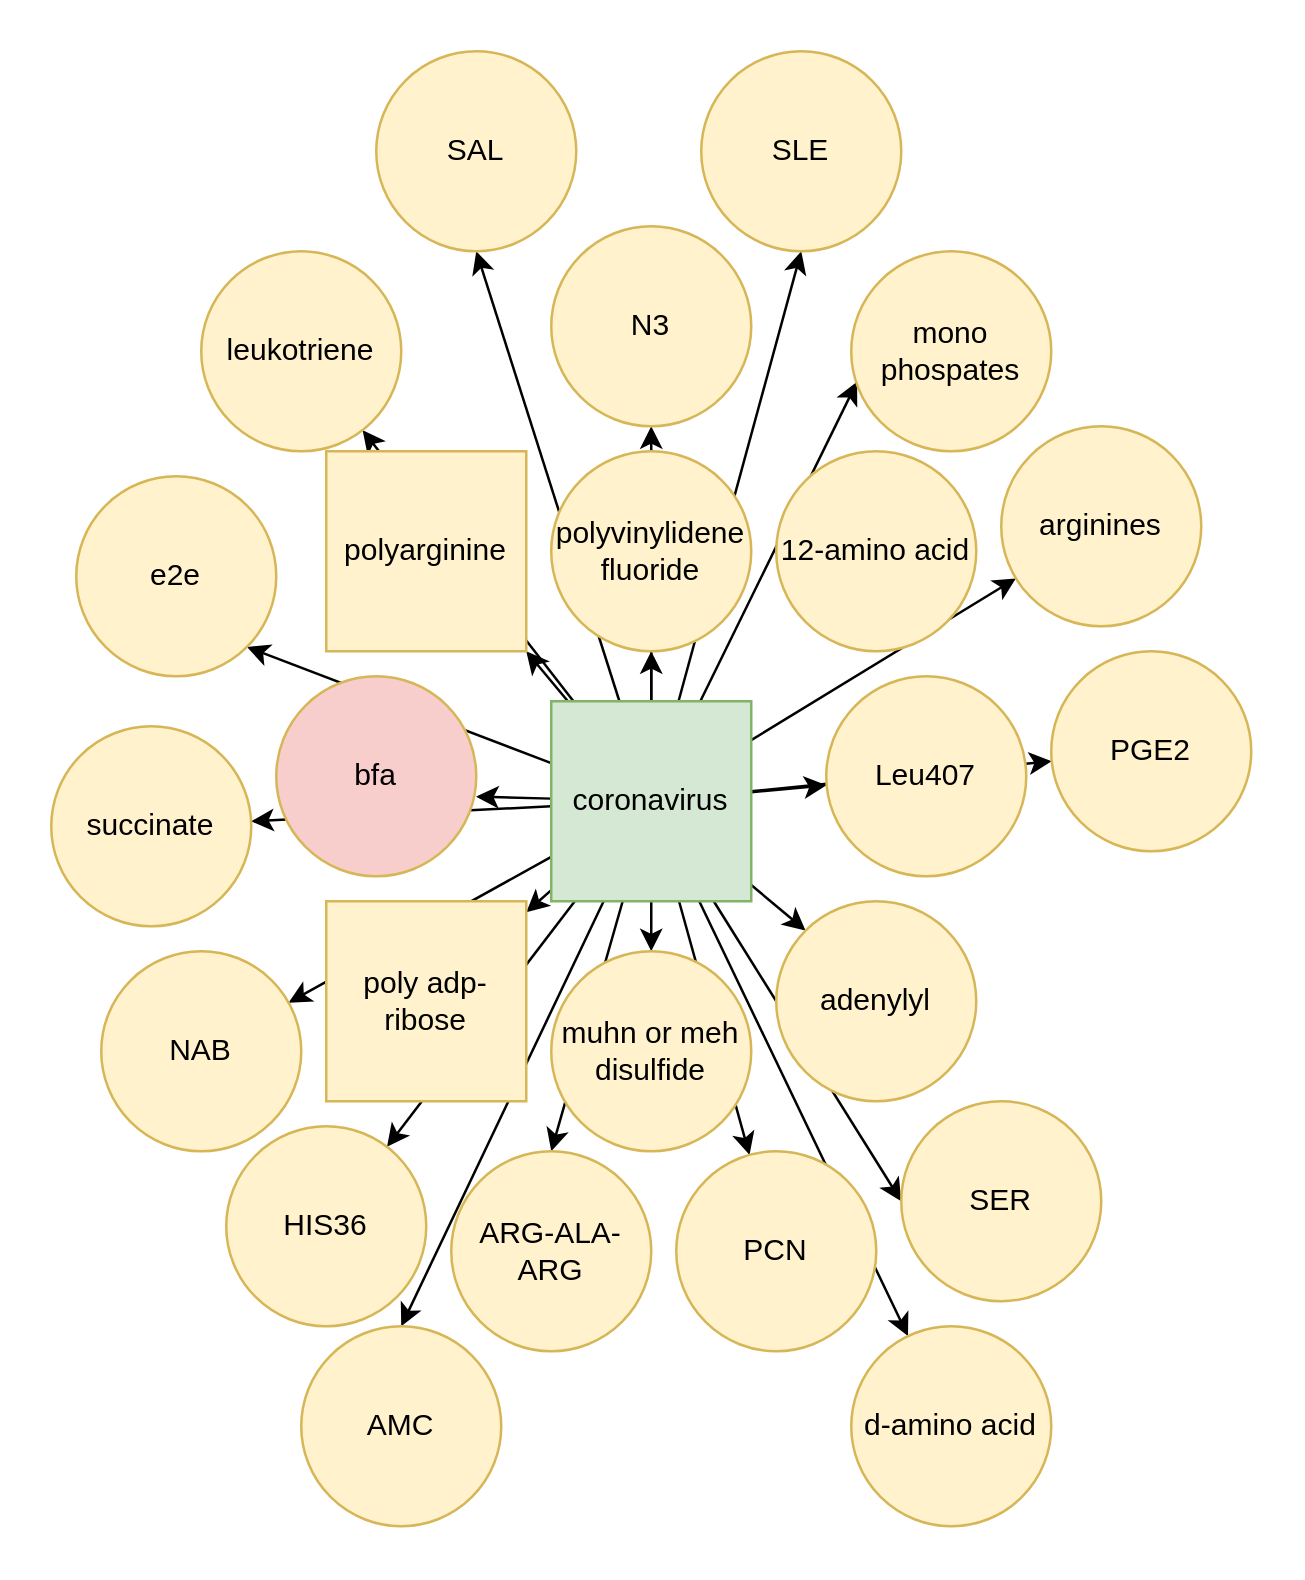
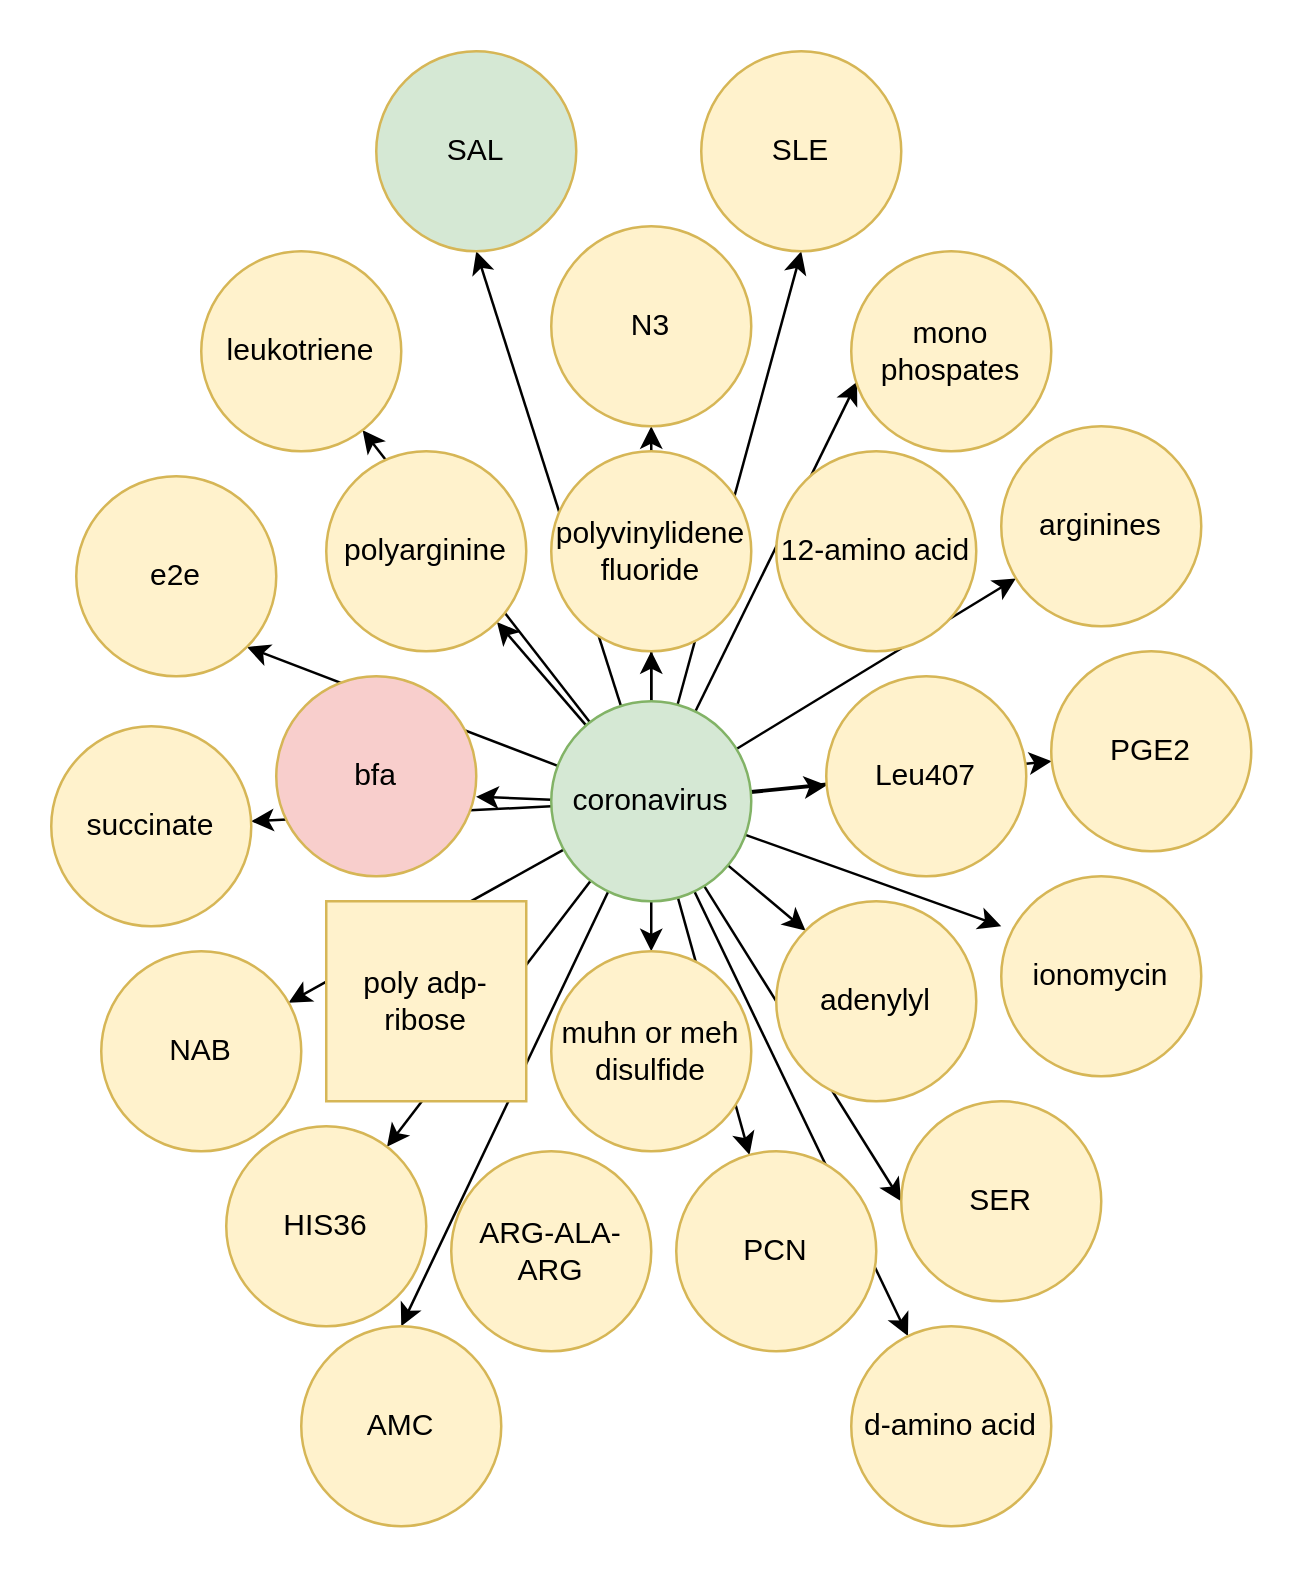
(476, 151) -> (476, 151)
(426, 551) -> (426, 551)
(651, 801) -> (651, 801)
none -> (865, 878)
(545, 896) -> none
(614, 931) -> none
none -> (1101, 976)
